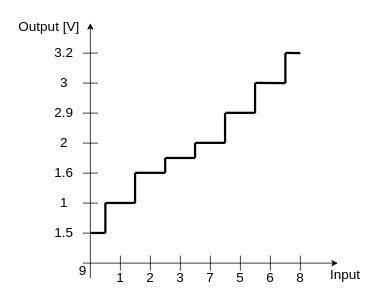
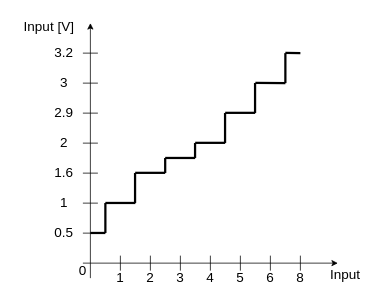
(49, 27) -> (49, 27)
(64, 233) -> (64, 233)
(83, 270) -> (83, 270)
(210, 278) -> (210, 278)
